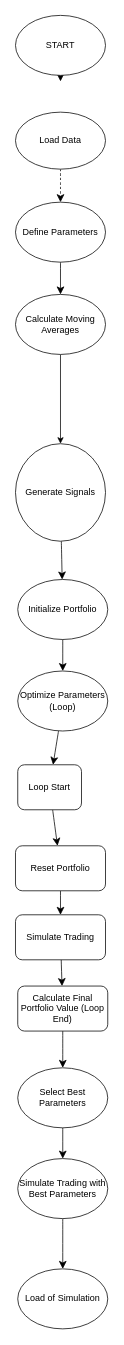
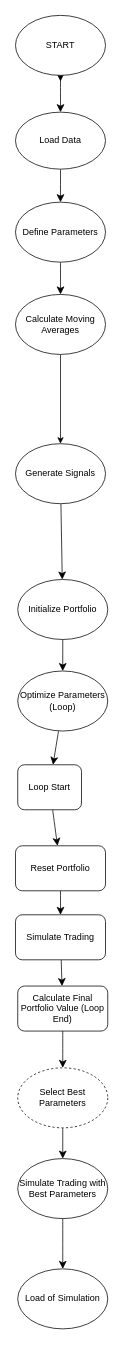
none -> (60, 93)
(60, 183) -> (60, 183)
(60, 492) -> (60, 474)
(63, 1098) -> (63, 1098)
